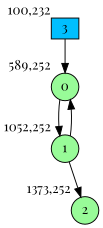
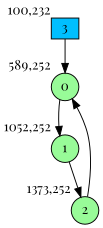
(71, 123) -> (90, 151)
